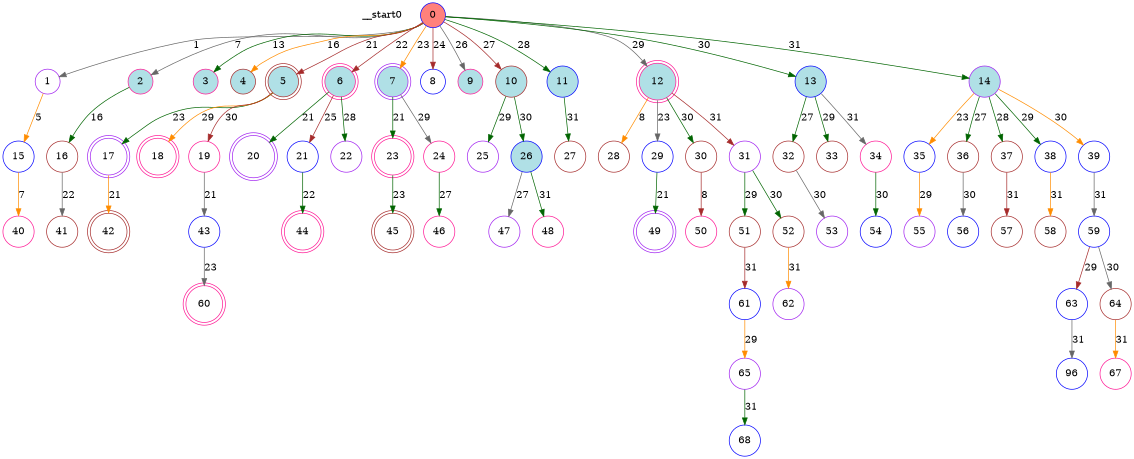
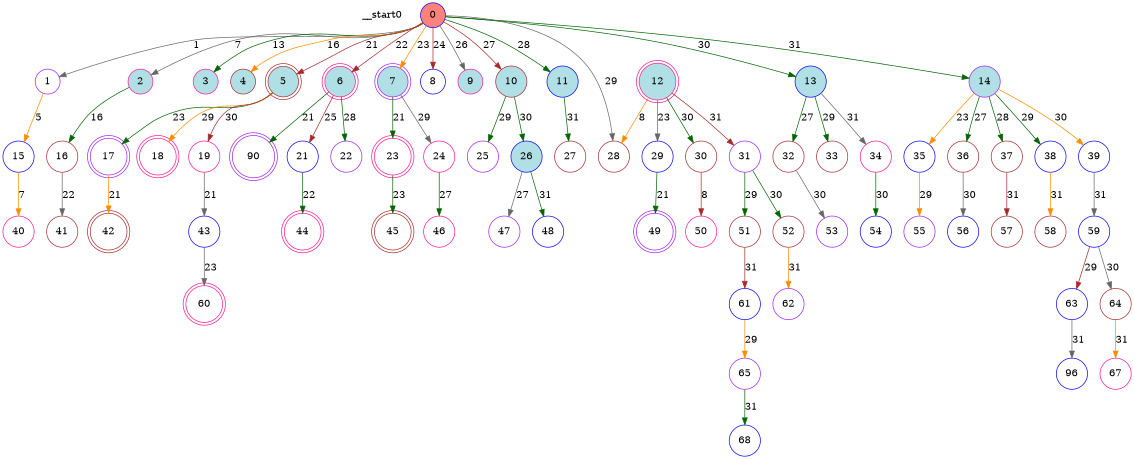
(548, 25) -> (555, 41)
(253, 157) -> (253, 157)
(548, 232) -> (548, 232)
